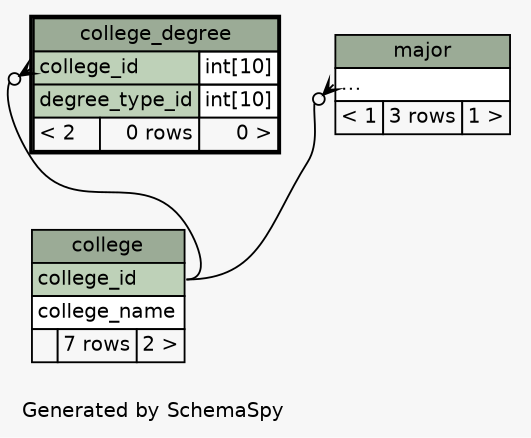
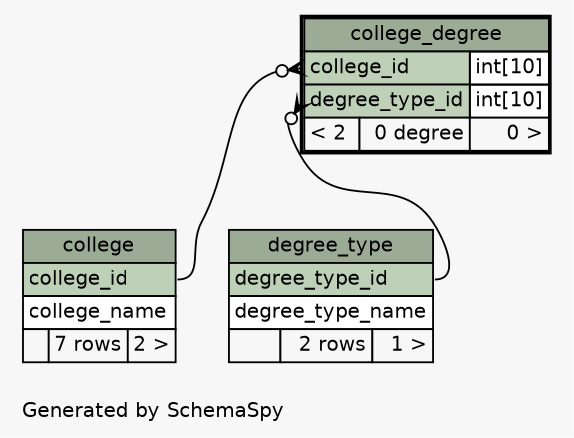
(422, 85) -> none
(160, 133) -> (419, 133)
none -> (330, 296)
